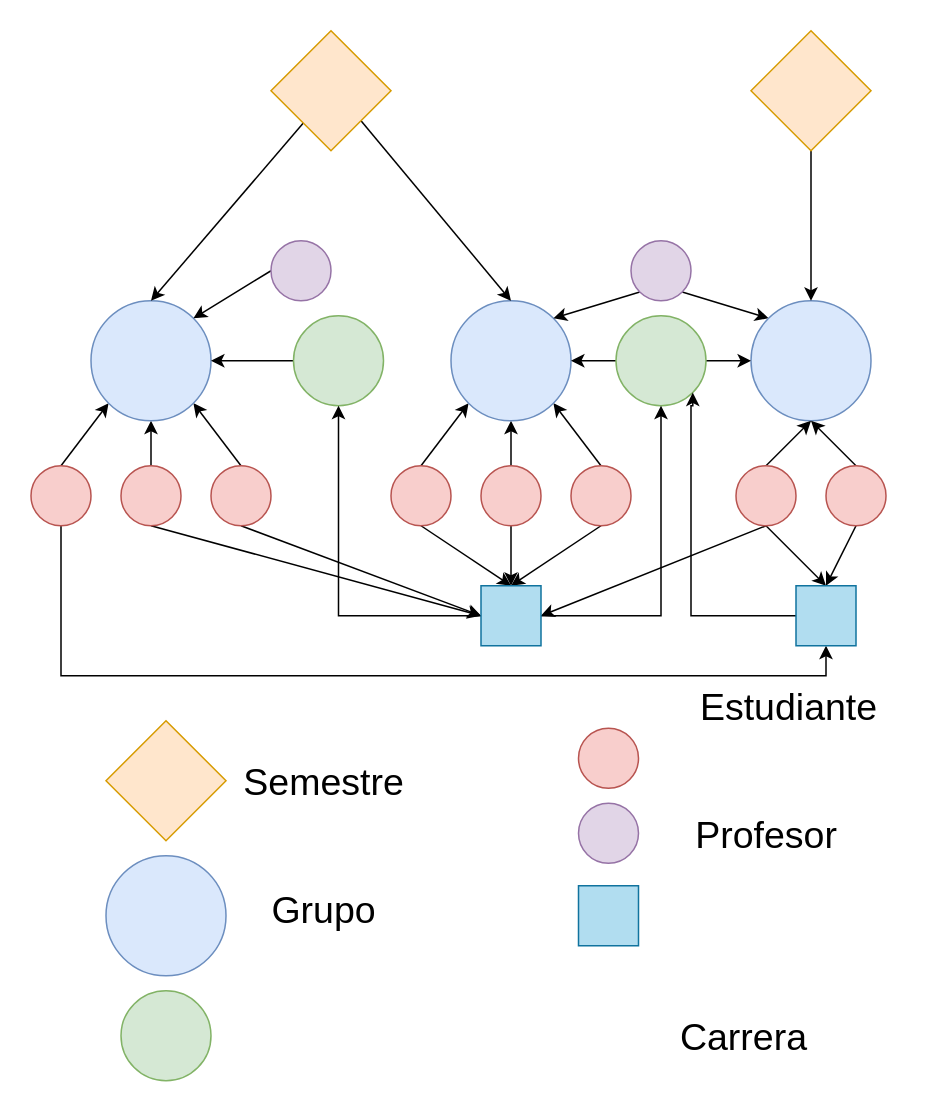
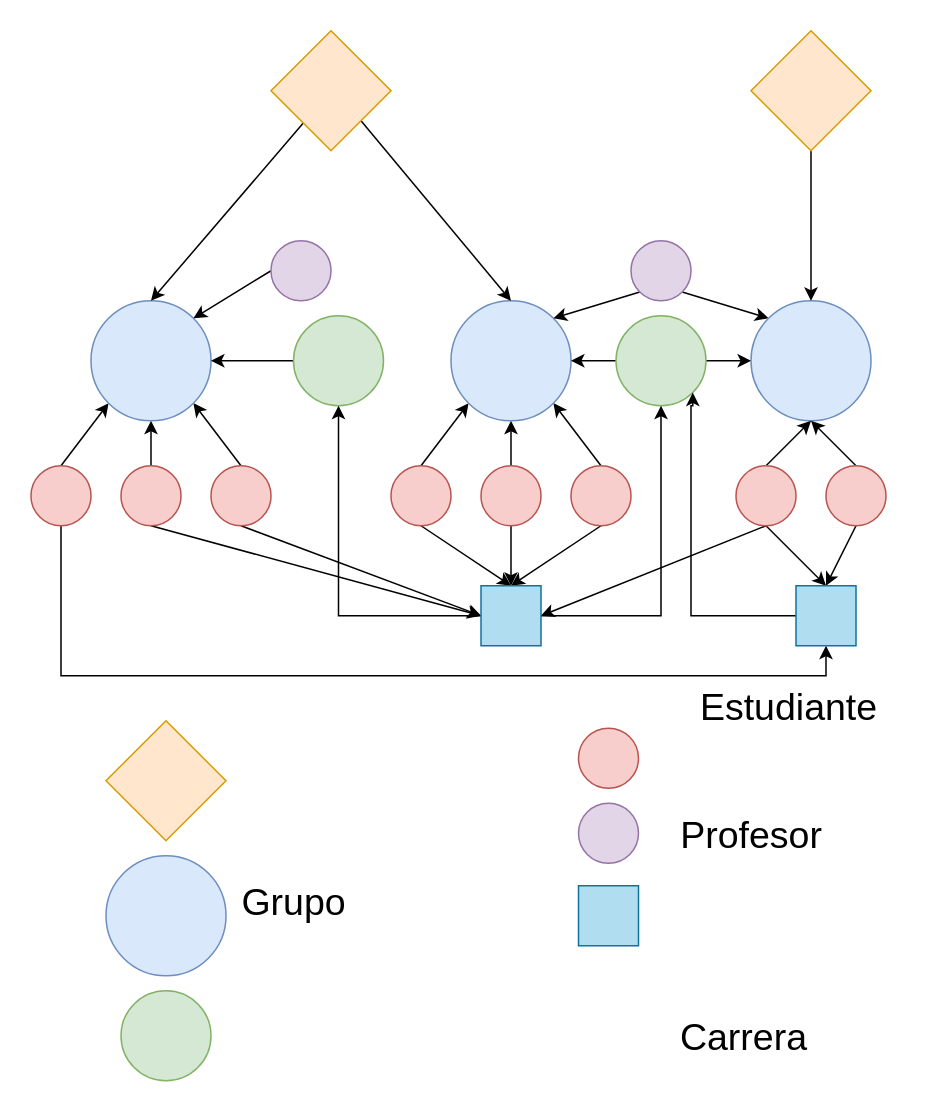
(323, 781) -> none
(766, 833) -> (751, 833)
(323, 908) -> (293, 901)
